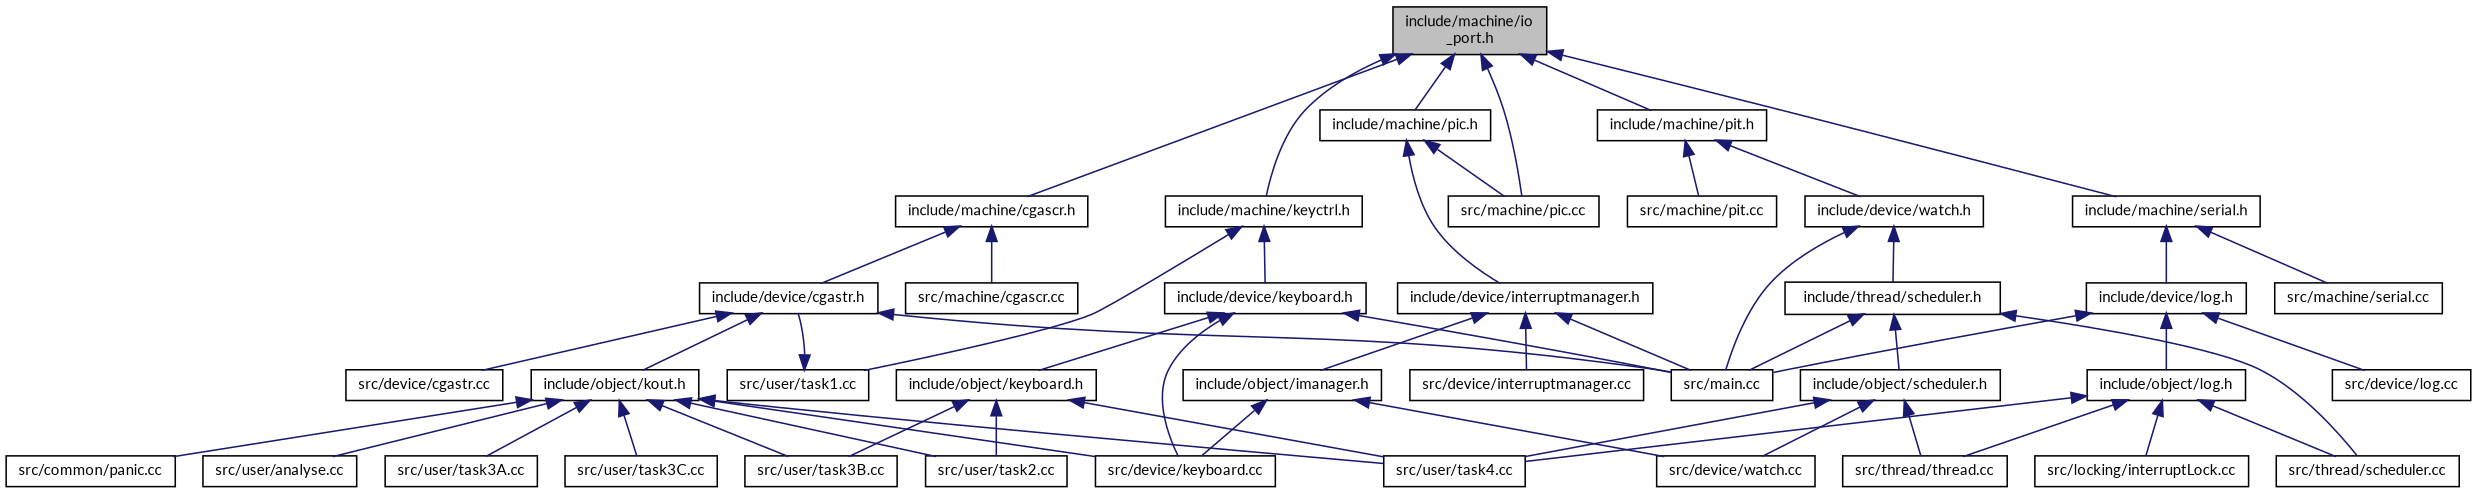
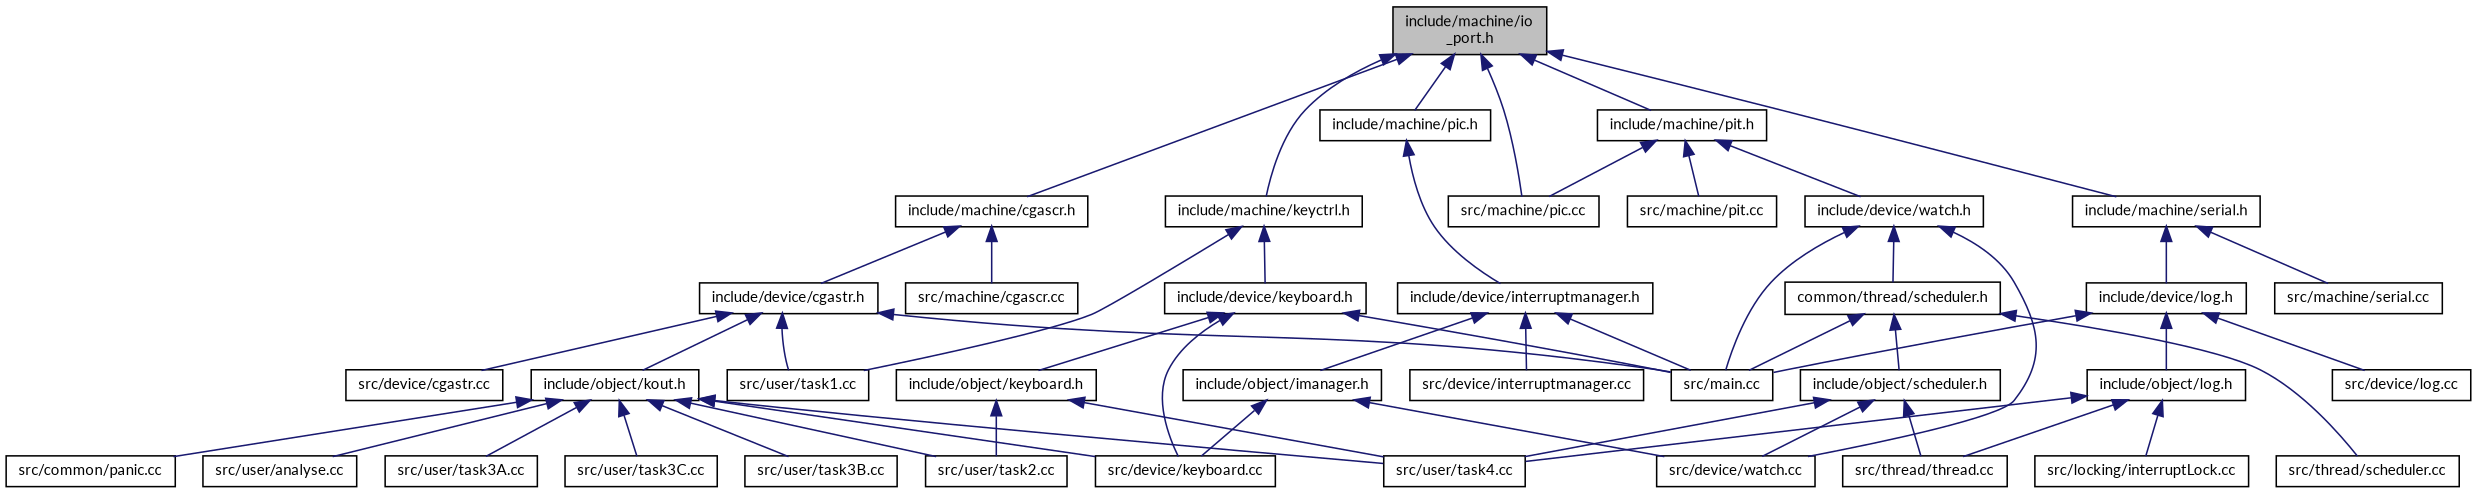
(1471, 173) -> (1596, 172)
(1893, 298) -> (1893, 298)
(803, 334) -> (784, 350)
none -> (2018, 394)
(2274, 431) -> none
(891, 437) -> none
